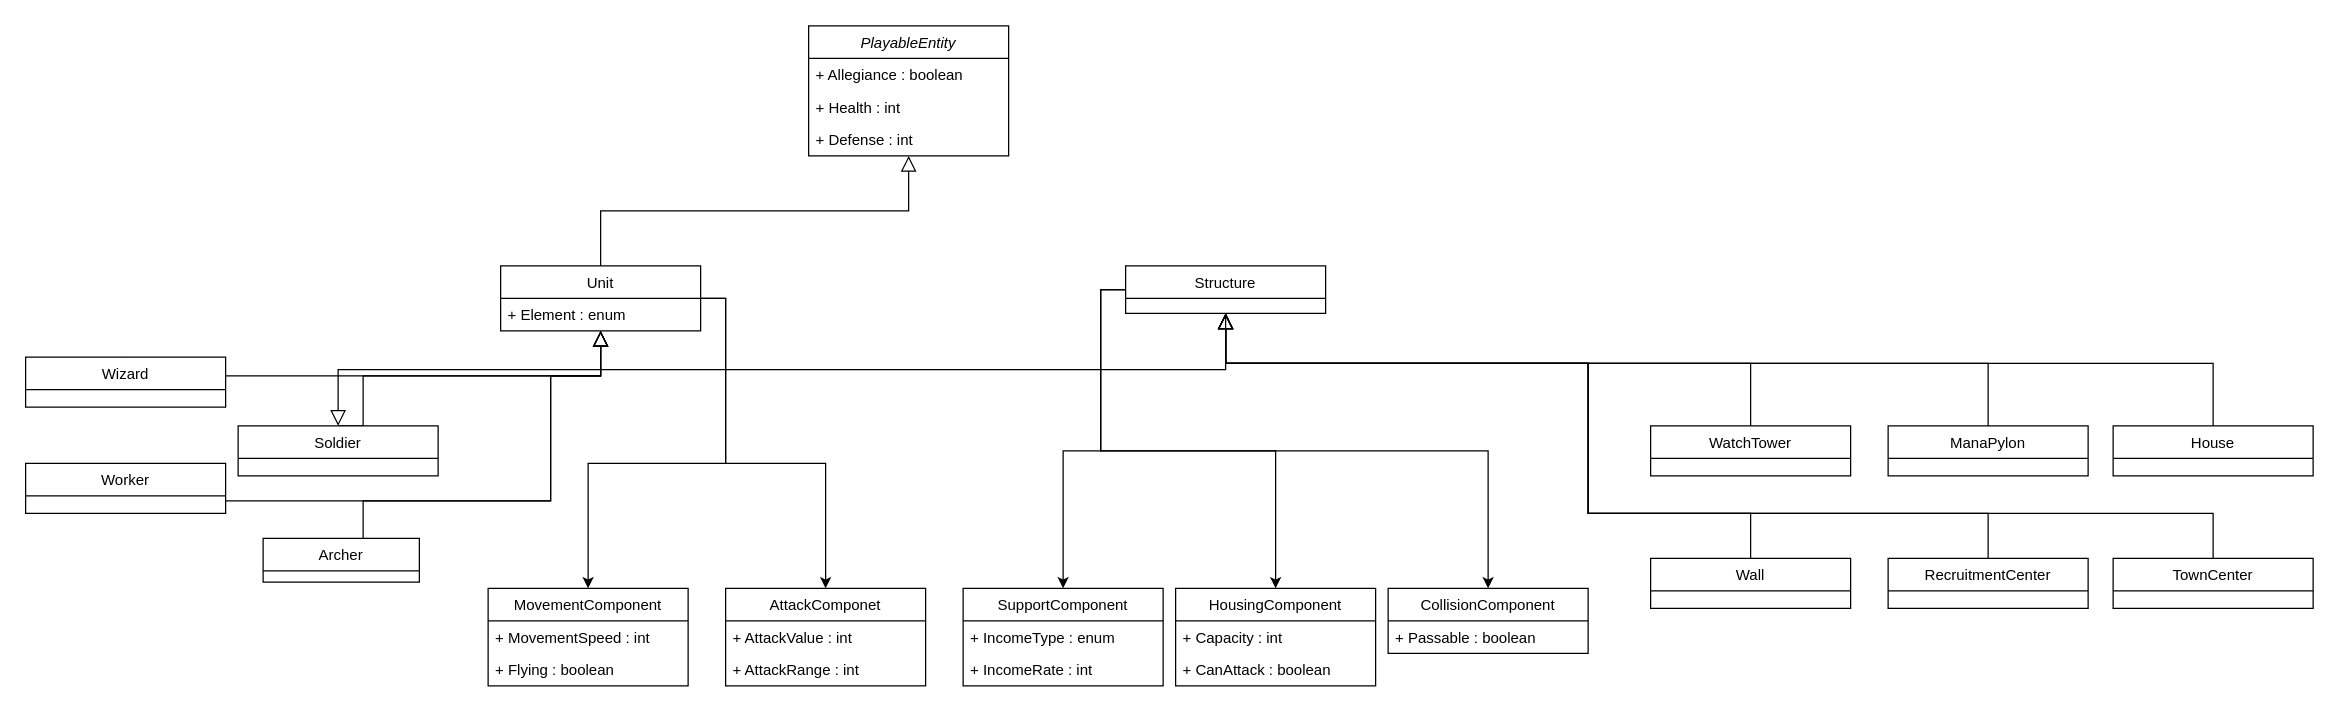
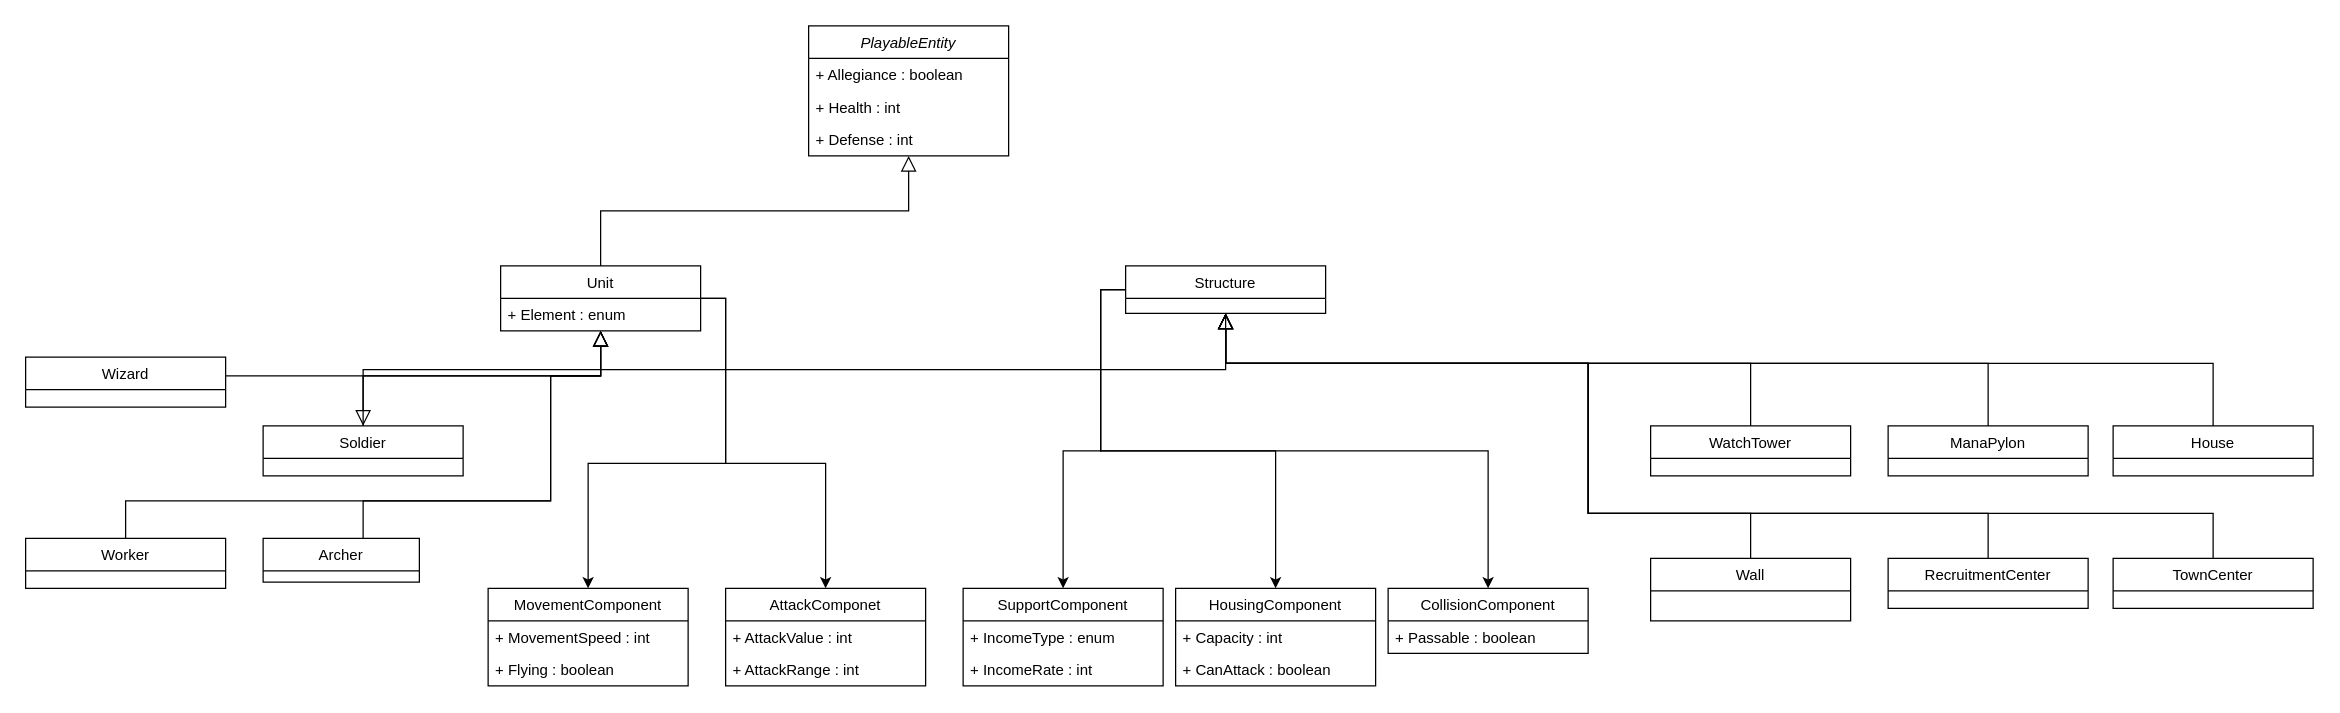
(338, 451) -> (363, 451)
(126, 488) -> (126, 563)
(1751, 583) -> (1751, 589)
